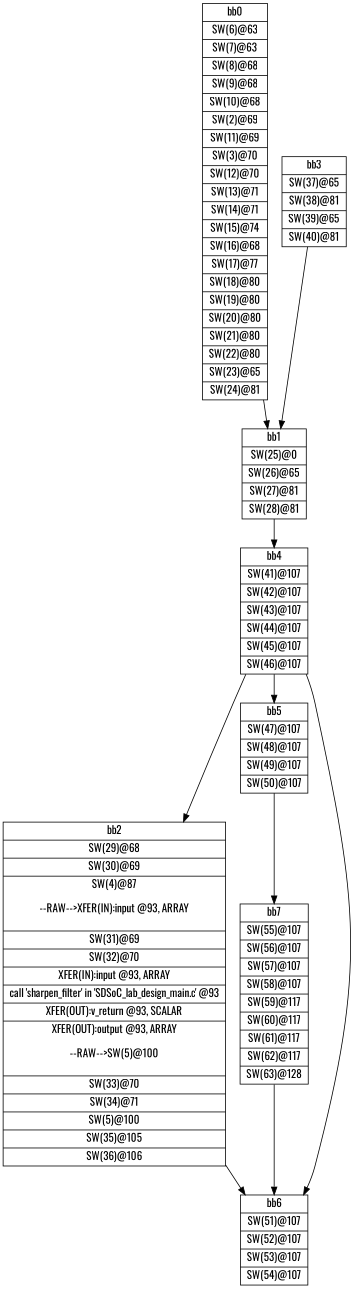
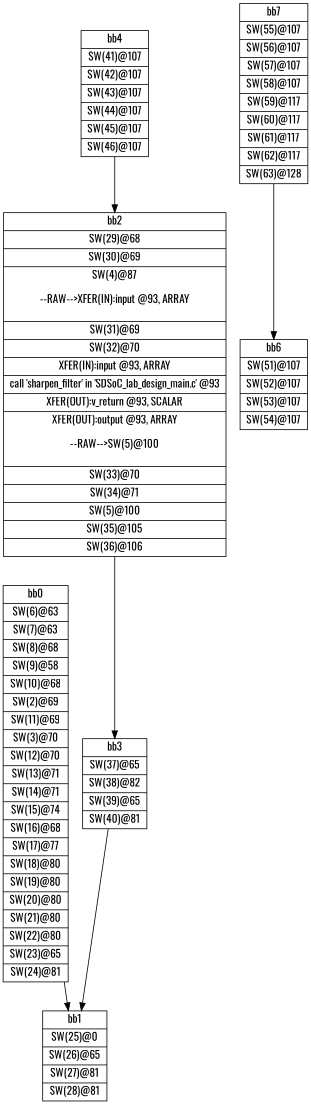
(235, 84) -> (36, 666)
(314, 201) -> (115, 783)
(274, 529) -> none
(274, 748) -> none
(350, 931) -> none
(233, 1177) -> (115, 644)
